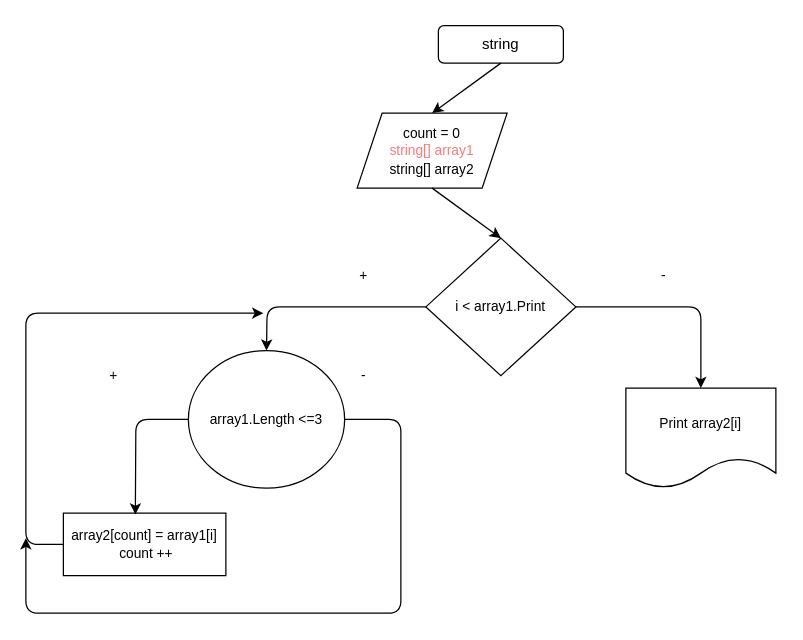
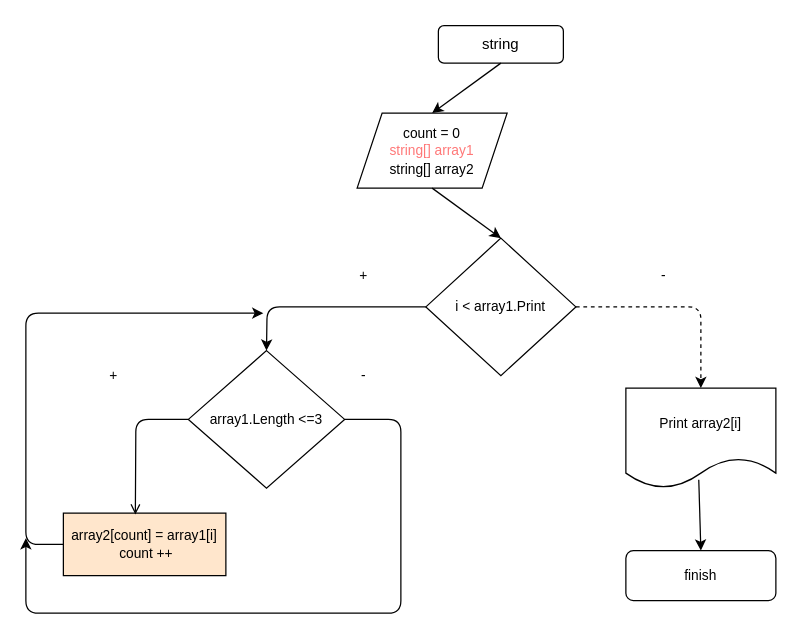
(670, 307) -> (670, 307)
(266, 419) -> (266, 419)
(135, 505) -> (135, 507)
none -> (699, 511)
(144, 544) -> (144, 544)
none -> (701, 576)
